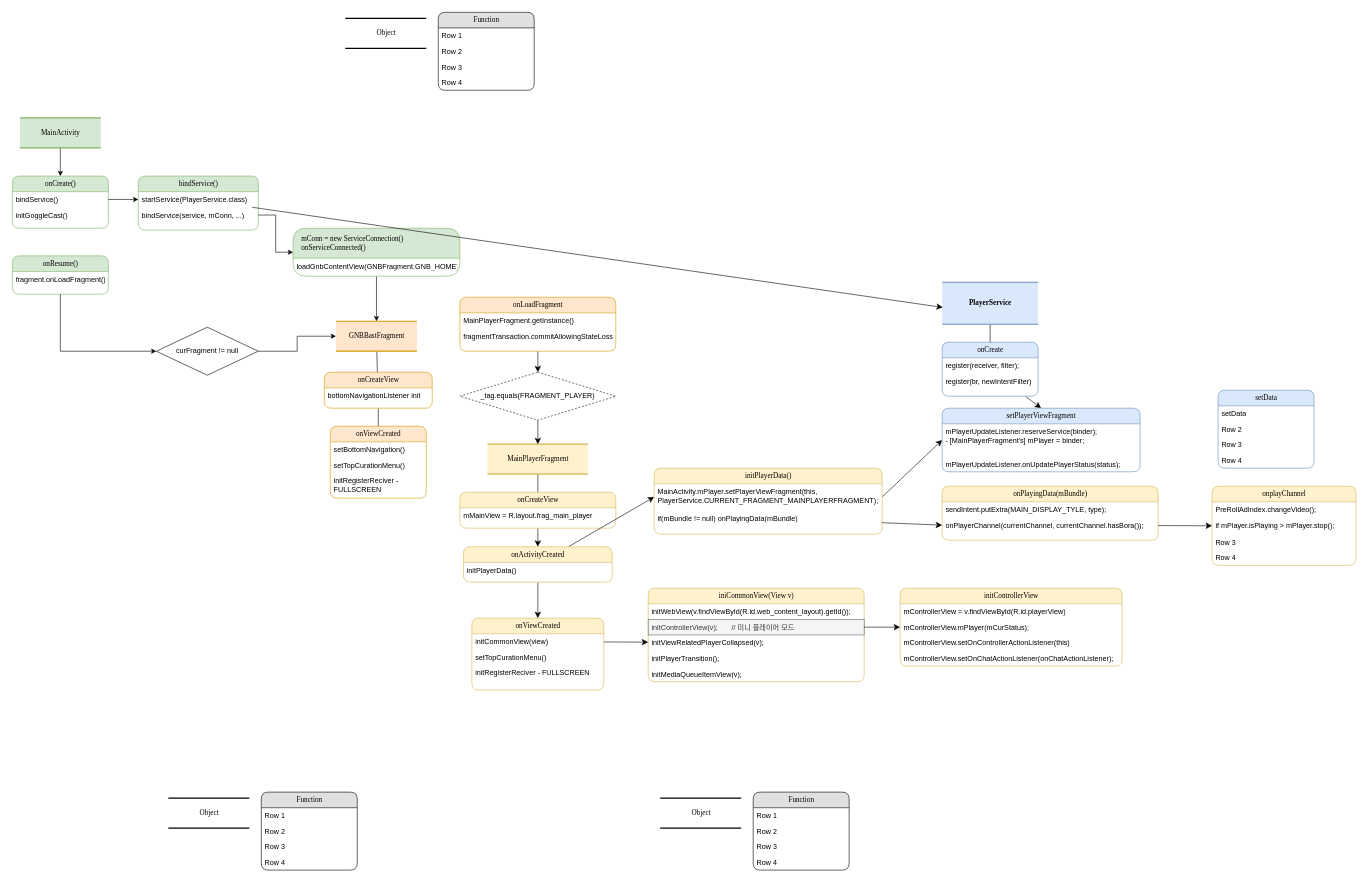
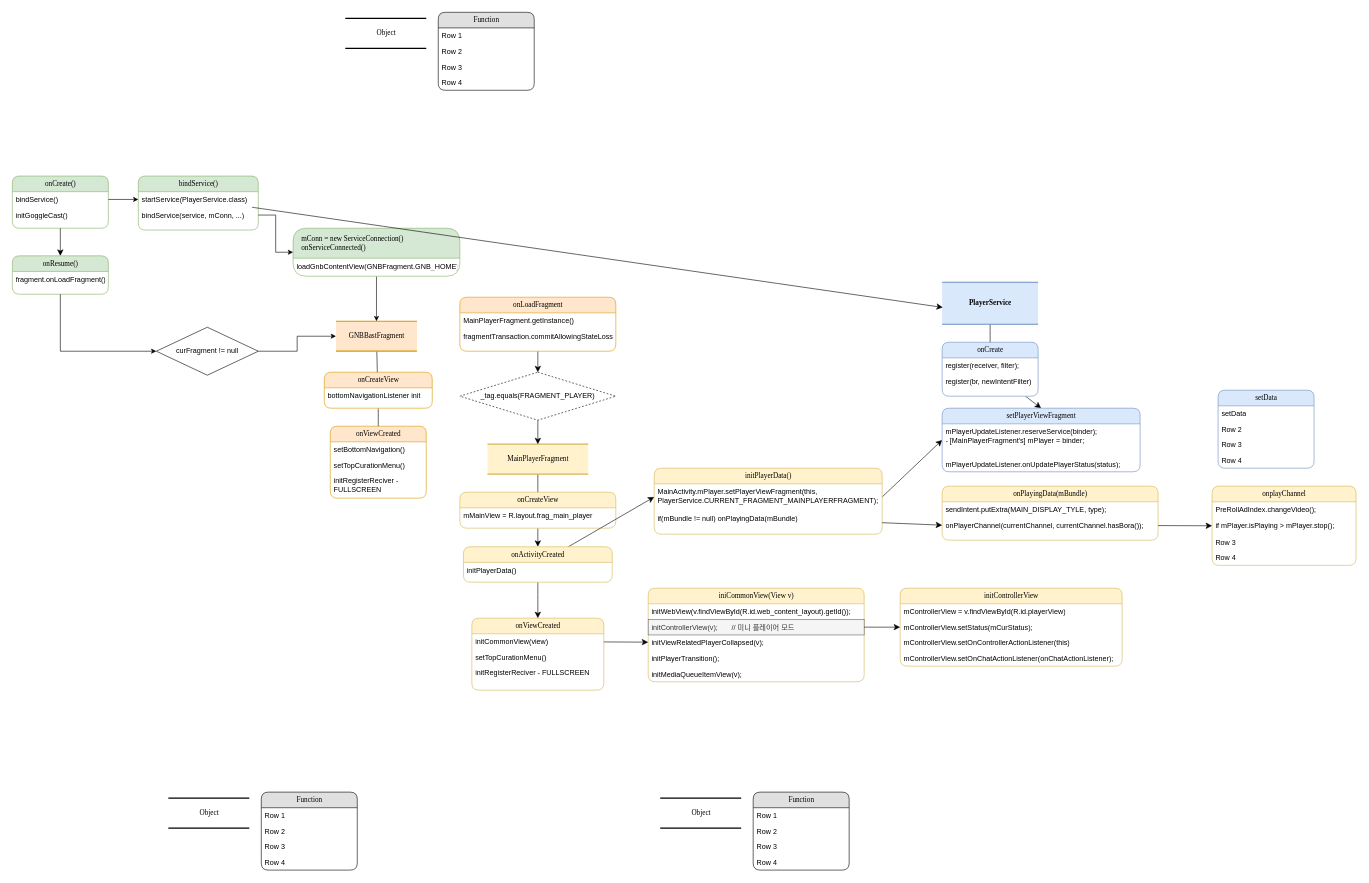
(60, 133) -> none
(60, 170) -> none
none -> (60, 249)
(971, 628) -> (976, 628)
